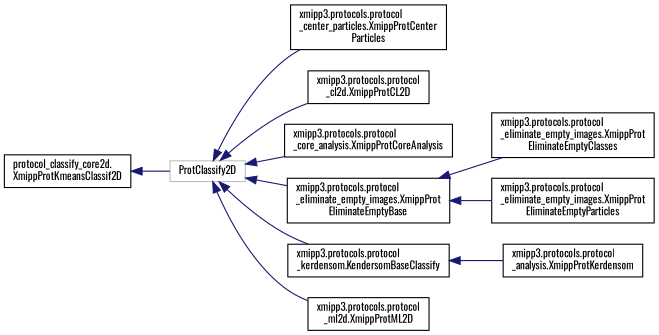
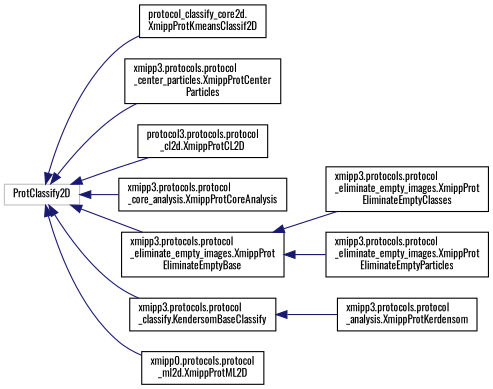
(369, 87) -> (203, 141)
(156, 171) -> (81, 95)
(369, 261) -> (203, 315)
(369, 314) -> (203, 368)
